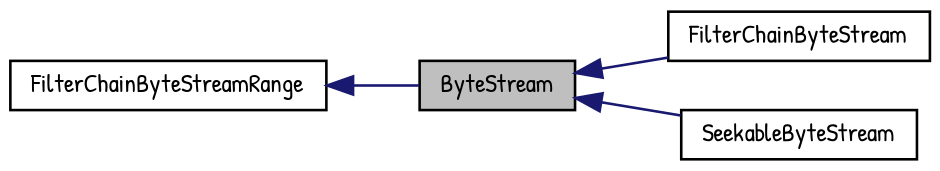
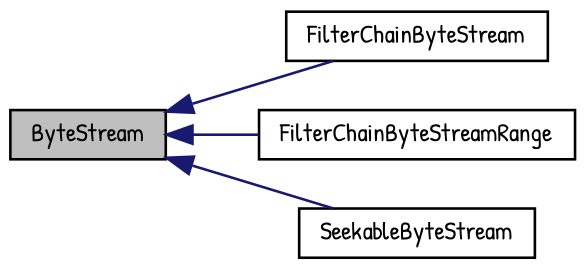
(386, 85) -> (226, 135)
